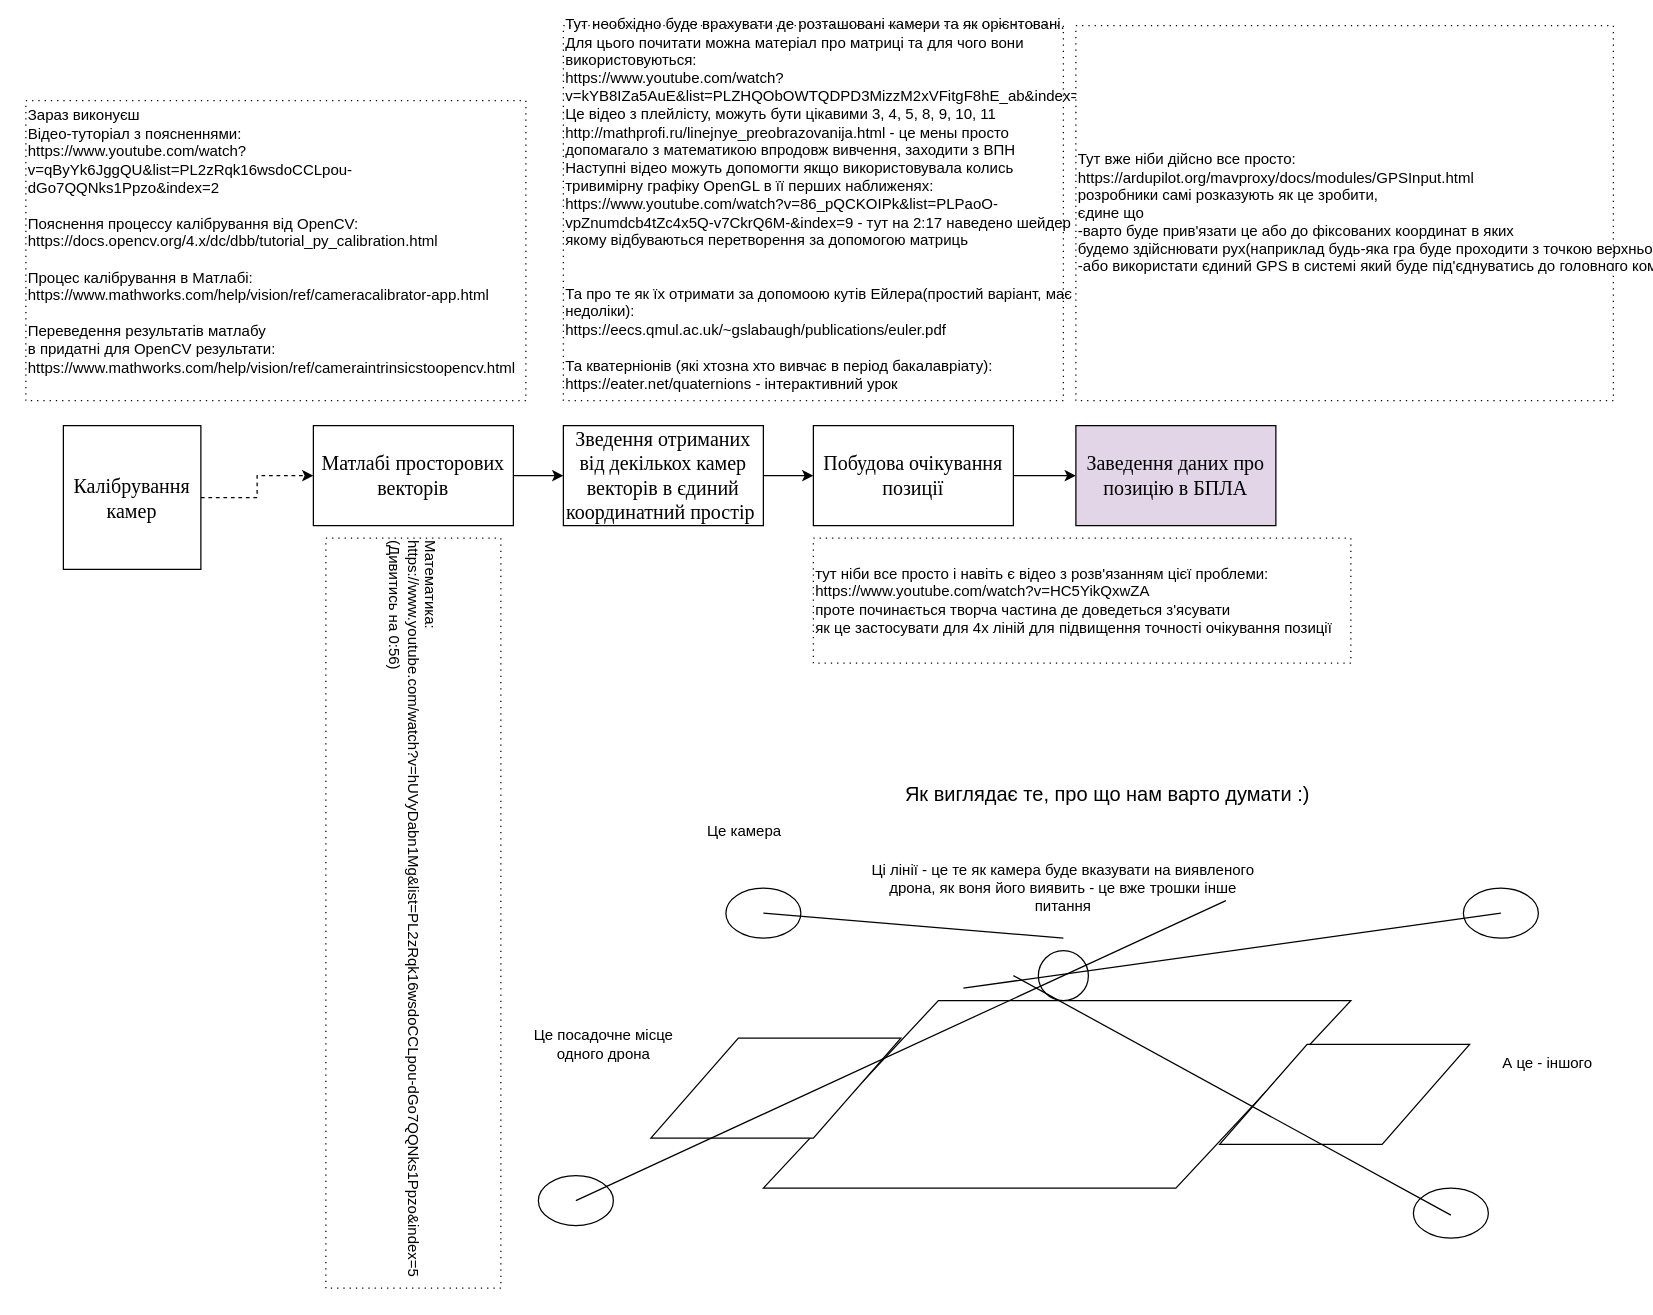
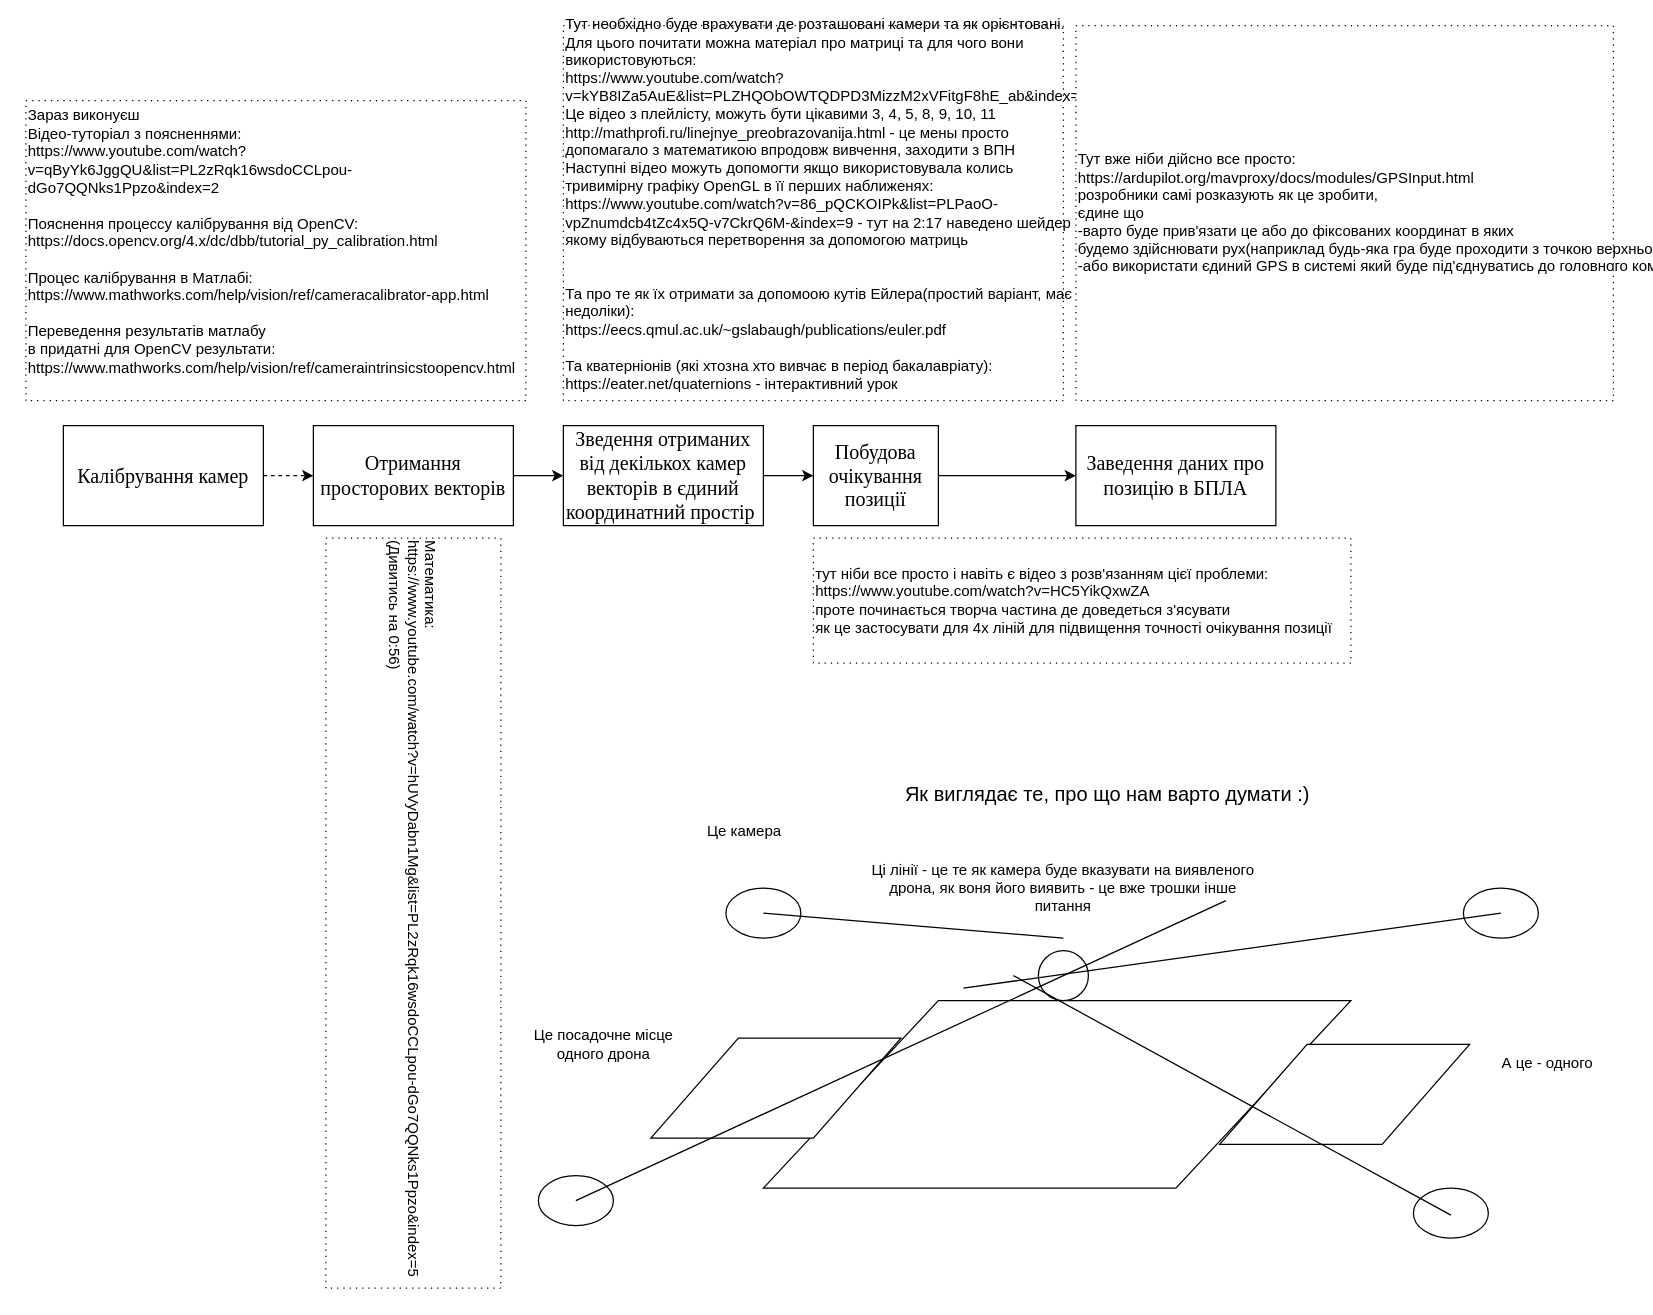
(413, 476) -> (413, 476)
(913, 476) -> (876, 476)
(1176, 476) -> (1176, 476)
(132, 498) -> (163, 476)
(1548, 1063) -> (1548, 1063)
